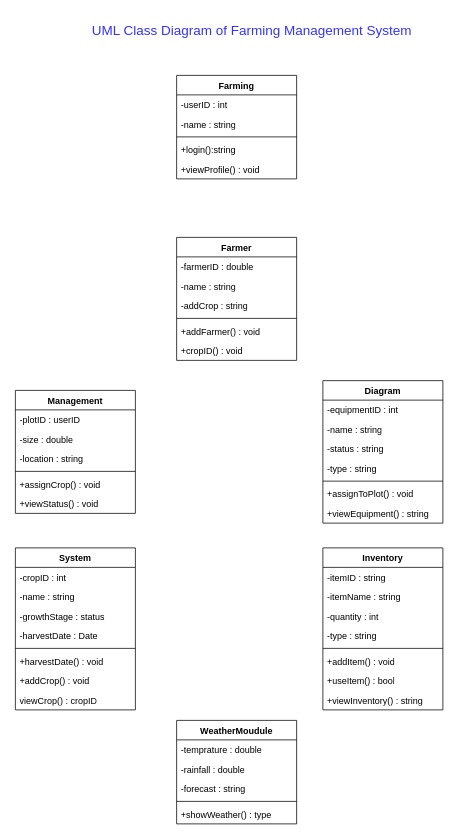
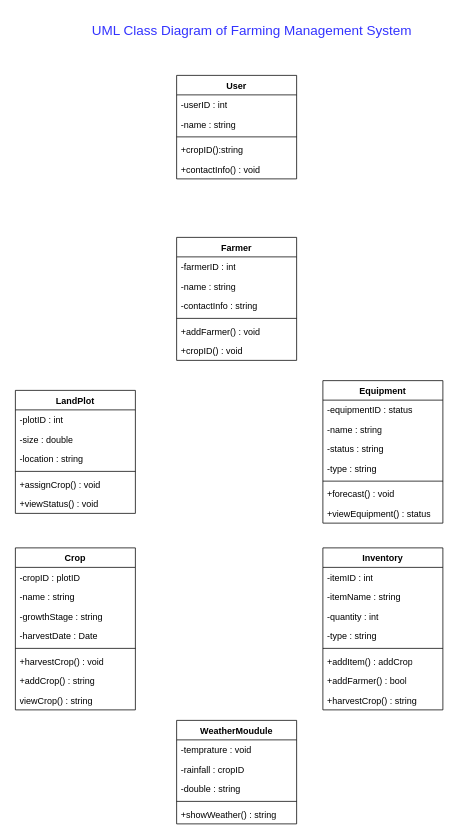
(237, 86) -> (237, 86)
(214, 151) -> (219, 151)
(226, 170) -> (229, 170)
(222, 268) -> (214, 268)
(219, 307) -> (229, 307)
(383, 391) -> (383, 391)
(75, 401) -> (75, 401)
(367, 411) -> (376, 411)
(56, 421) -> (47, 421)
(376, 495) -> (368, 495)
(383, 514) -> (384, 520)
(75, 559) -> (75, 559)
(48, 578) -> (56, 578)
(362, 578) -> (354, 578)
(69, 617) -> (68, 617)
(68, 662) -> (68, 662)
(366, 662) -> (374, 662)
(58, 682) -> (63, 682)
(366, 682) -> (371, 682)
(63, 701) -> (62, 701)
(384, 706) -> (381, 701)
(227, 751) -> (222, 751)
(218, 770) -> (219, 770)
(222, 790) -> (216, 790)
(231, 815) -> (234, 815)
